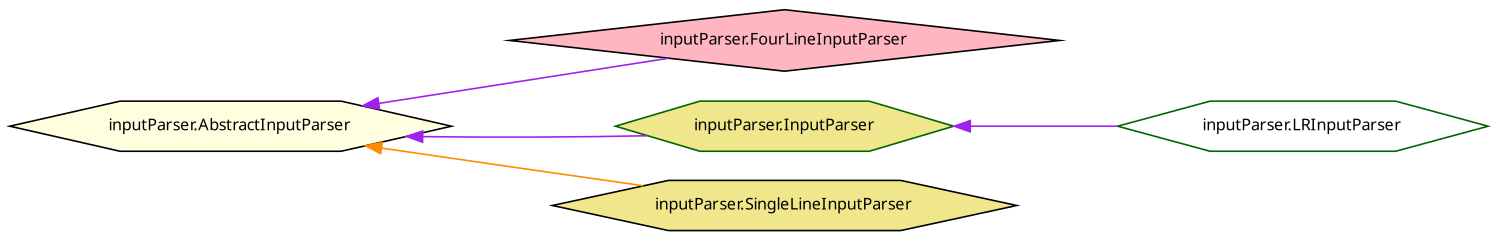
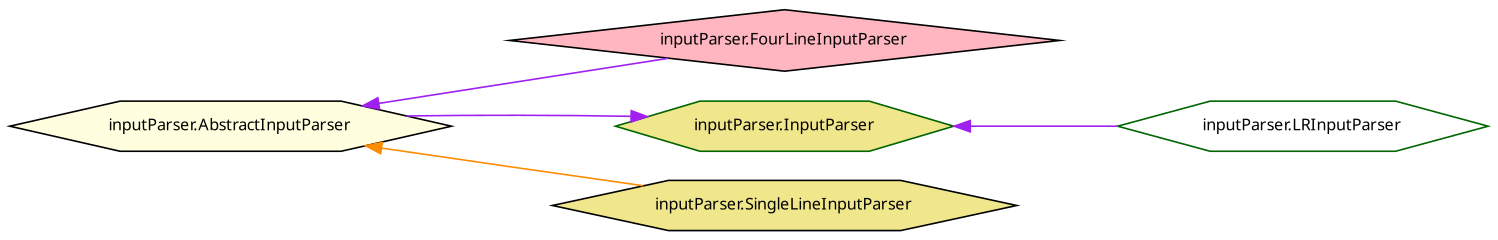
(535, 137) -> (519, 115)
